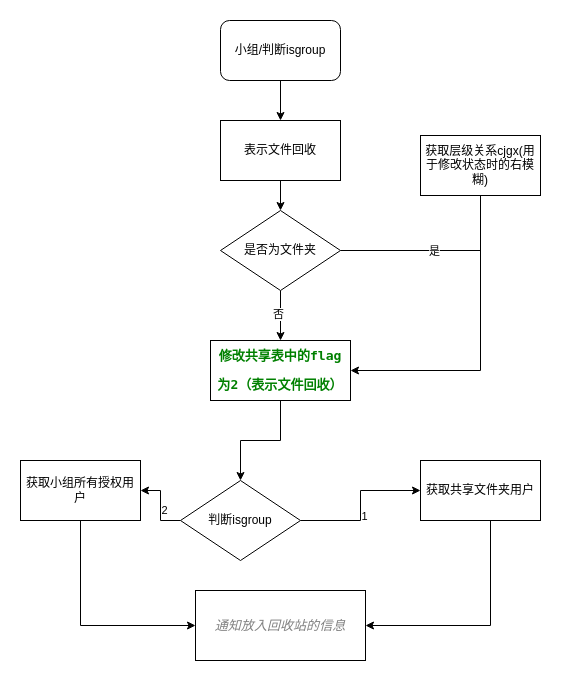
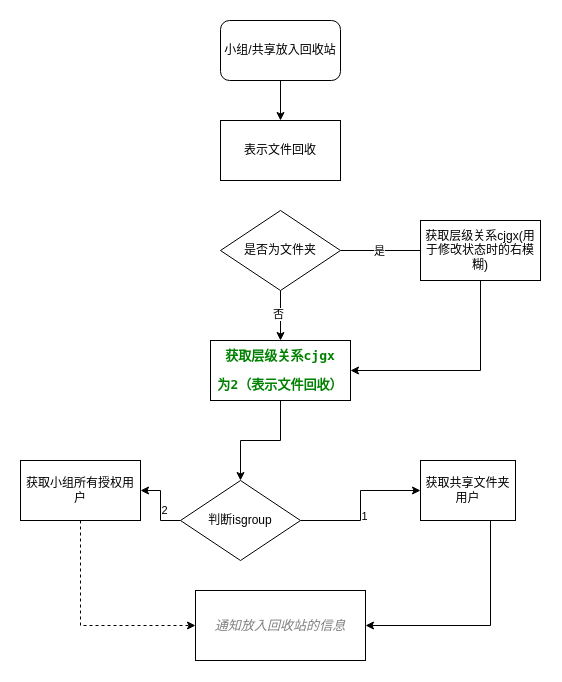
(281, 51) -> (281, 51)
(481, 166) -> (481, 251)
(281, 200) -> none
(281, 371) -> (281, 371)
(481, 491) -> (468, 491)
(82, 626) -> (82, 626)
